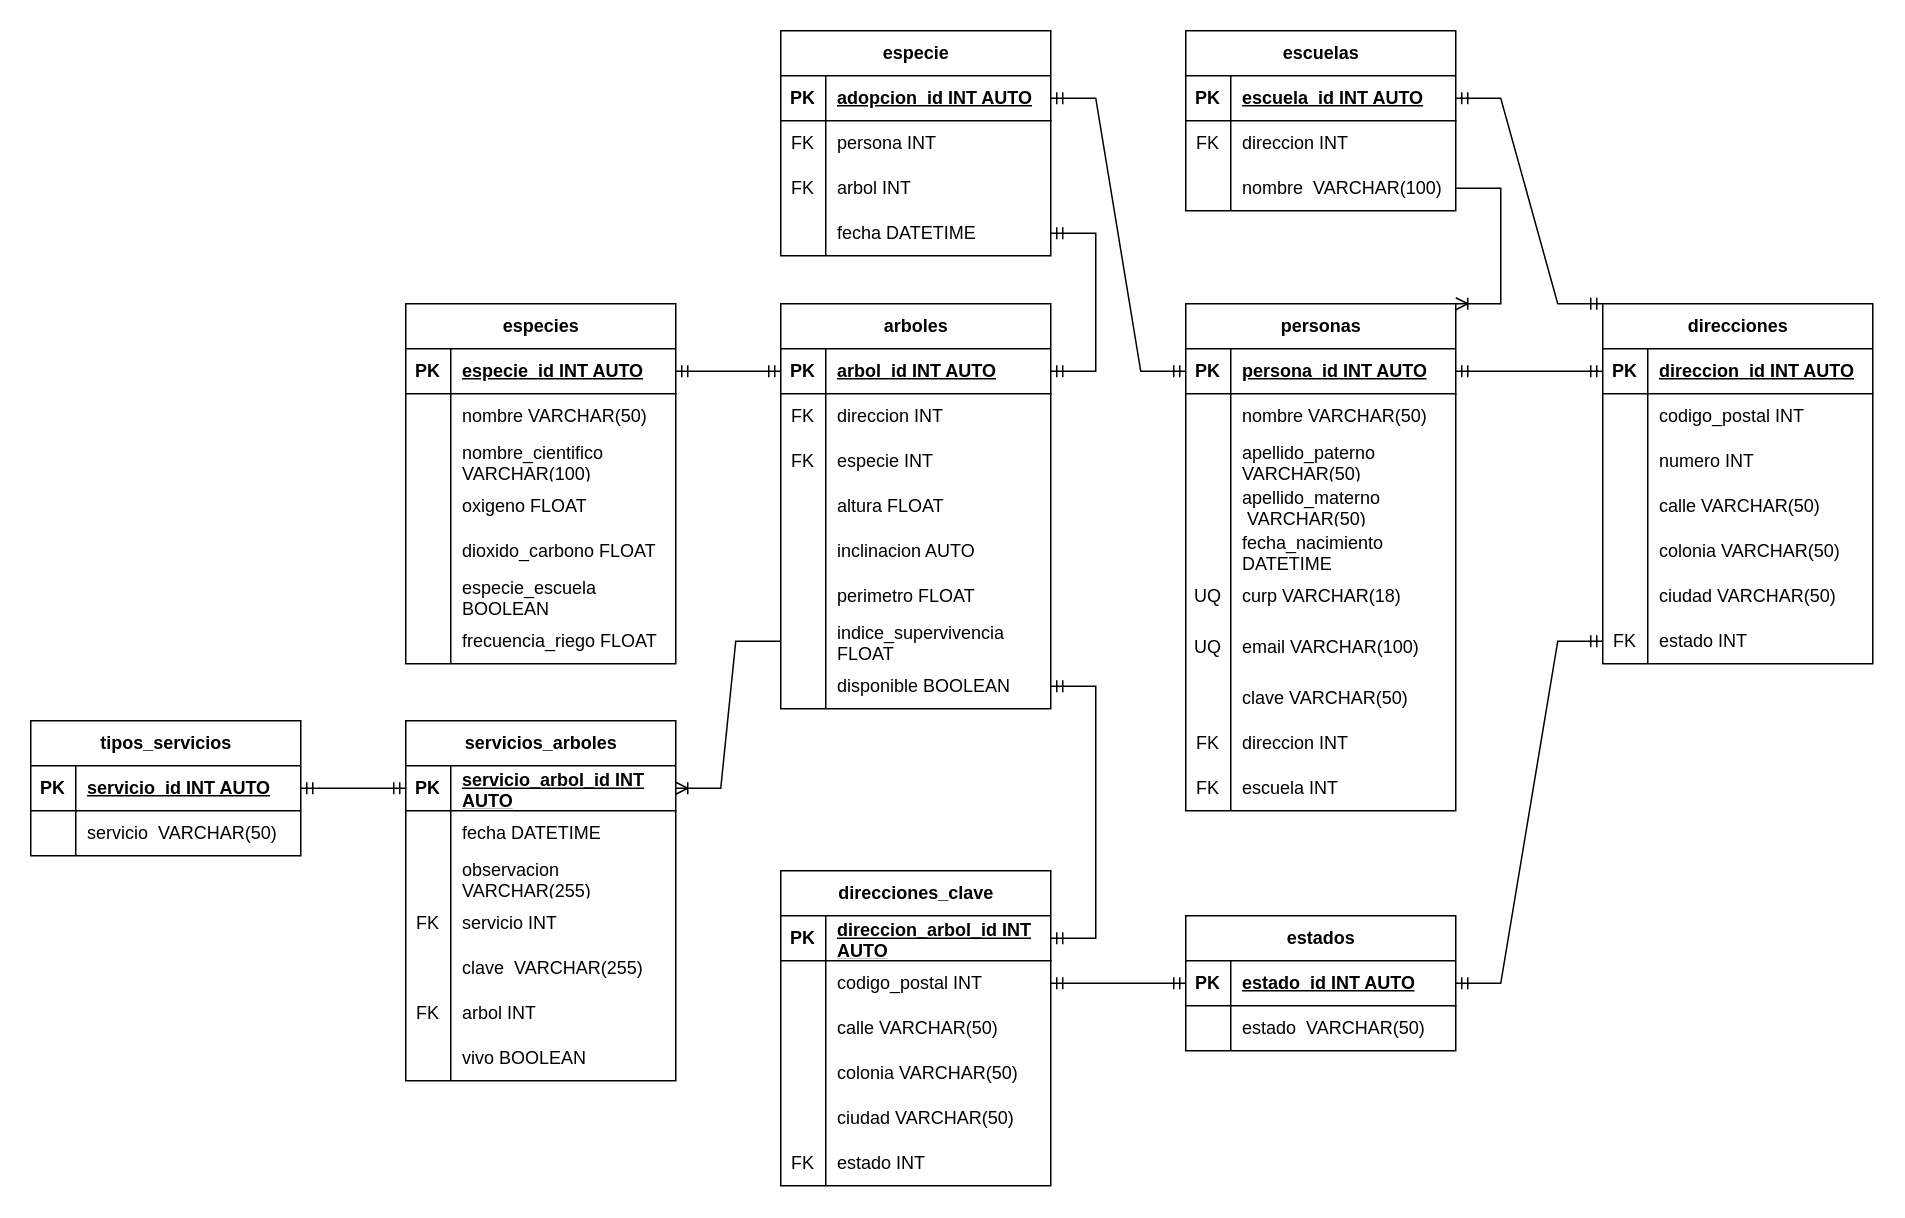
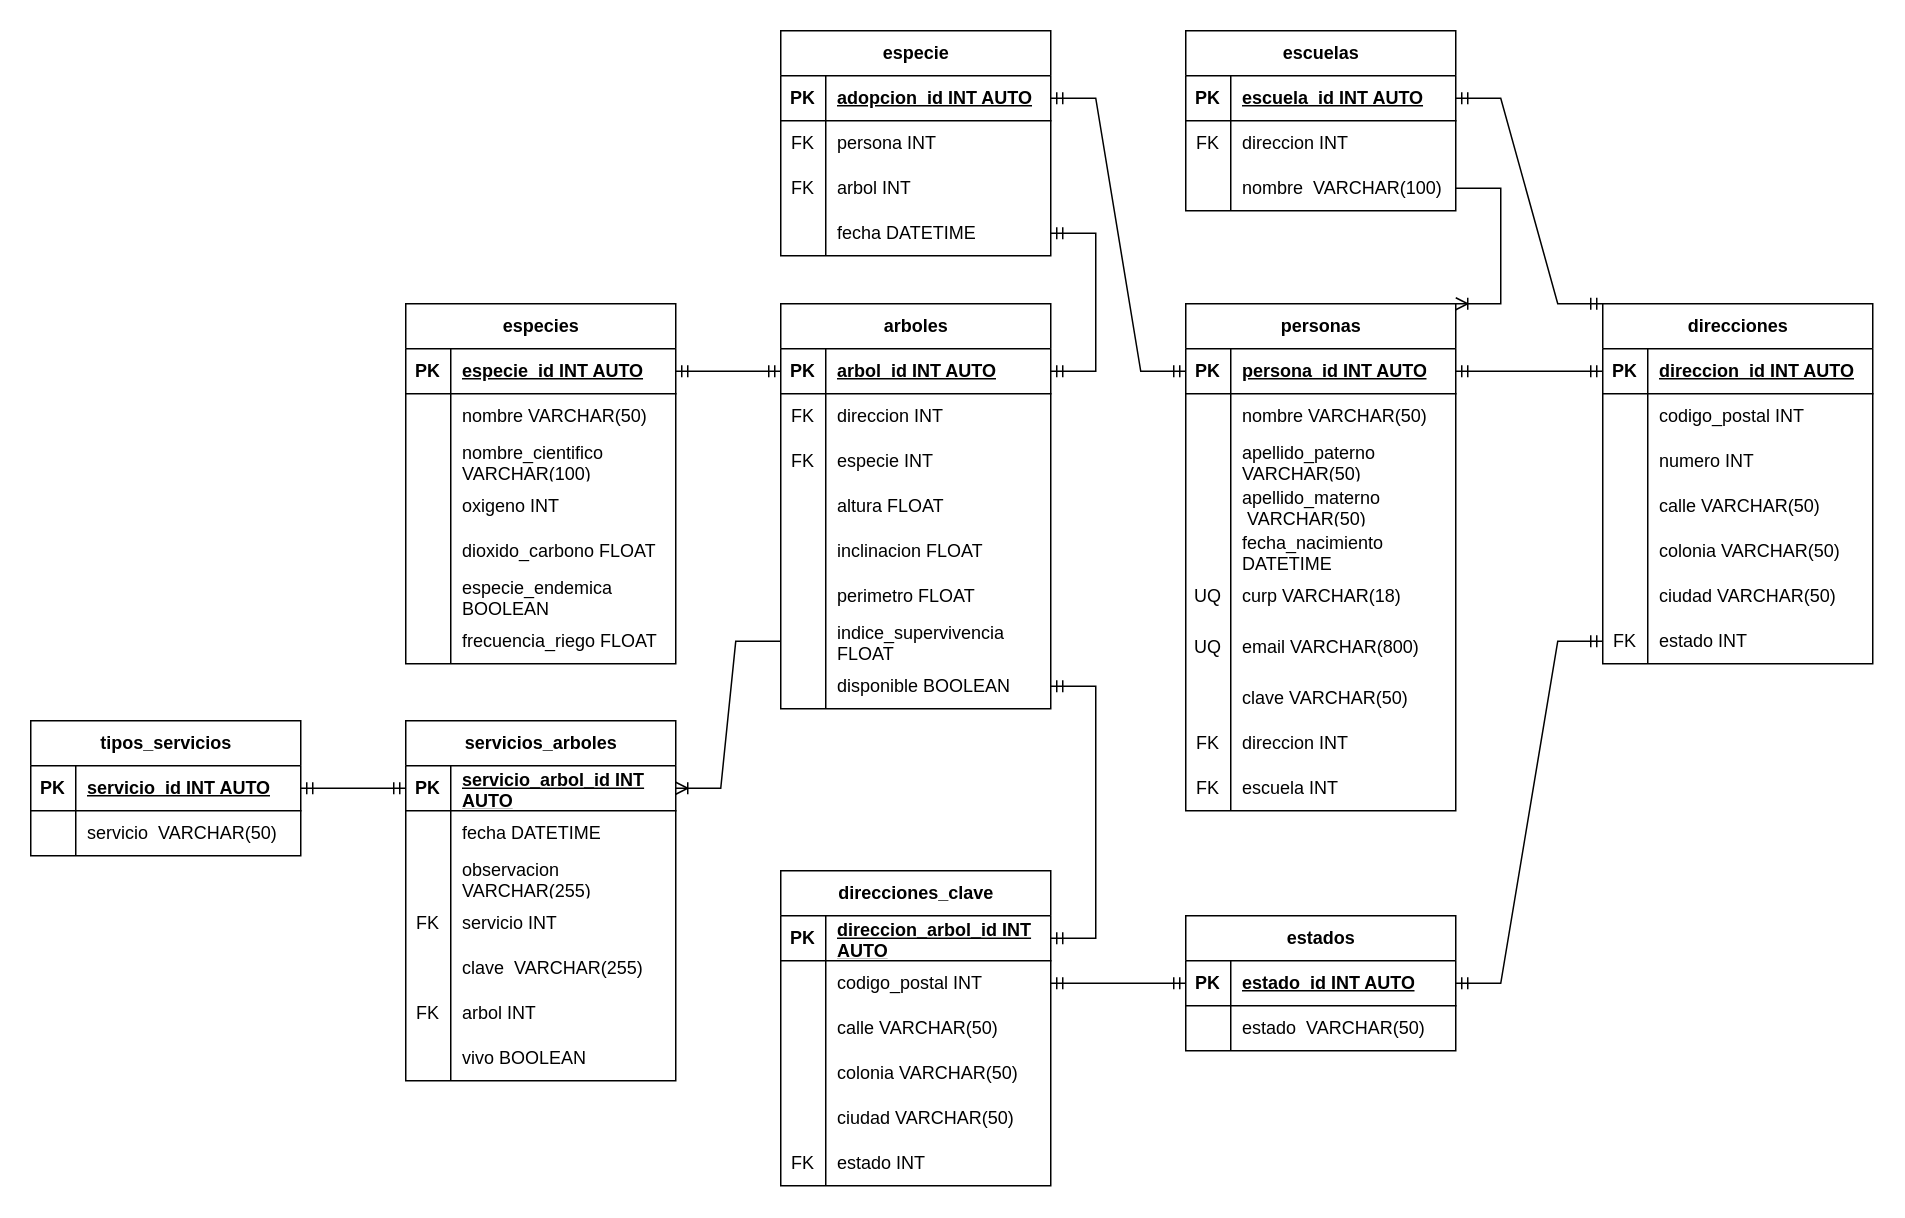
(524, 506) -> (514, 506)
(907, 551) -> (912, 551)
(569, 596) -> (569, 596)
(1326, 647) -> (1326, 647)
